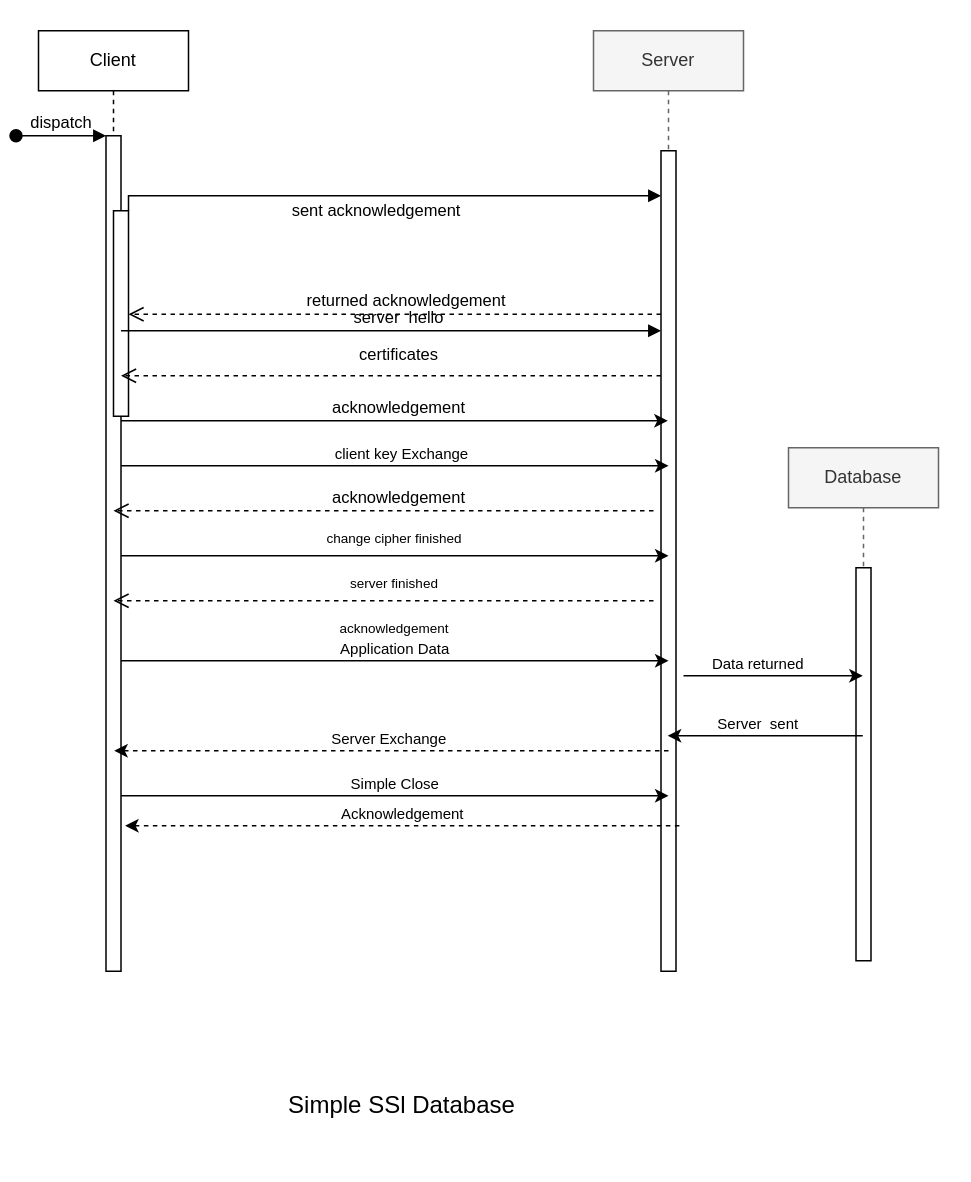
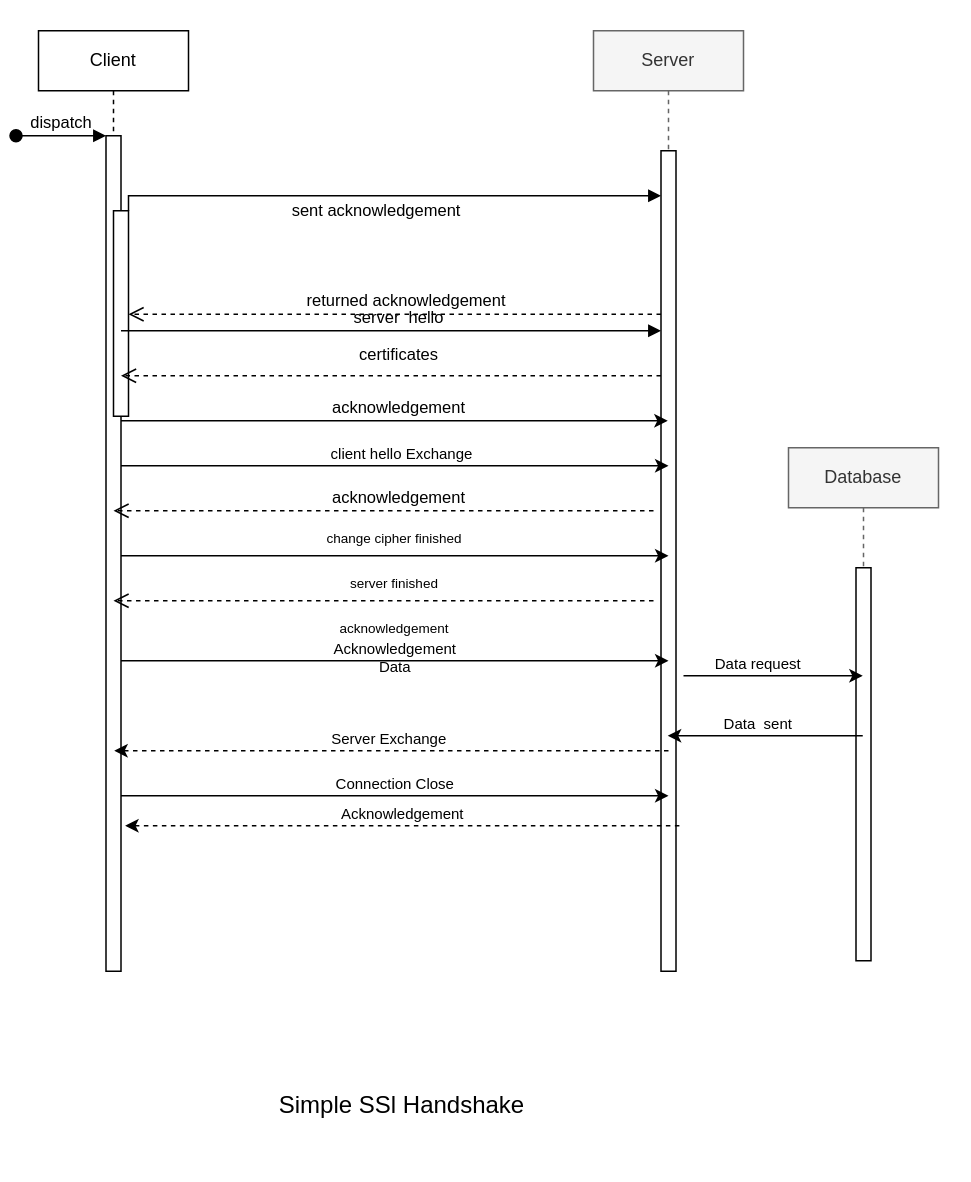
(402, 455) -> (402, 455)
(395, 650) -> (395, 659)
(758, 665) -> (758, 665)
(758, 725) -> (758, 725)
(395, 785) -> (395, 785)
(402, 1105) -> (402, 1105)
